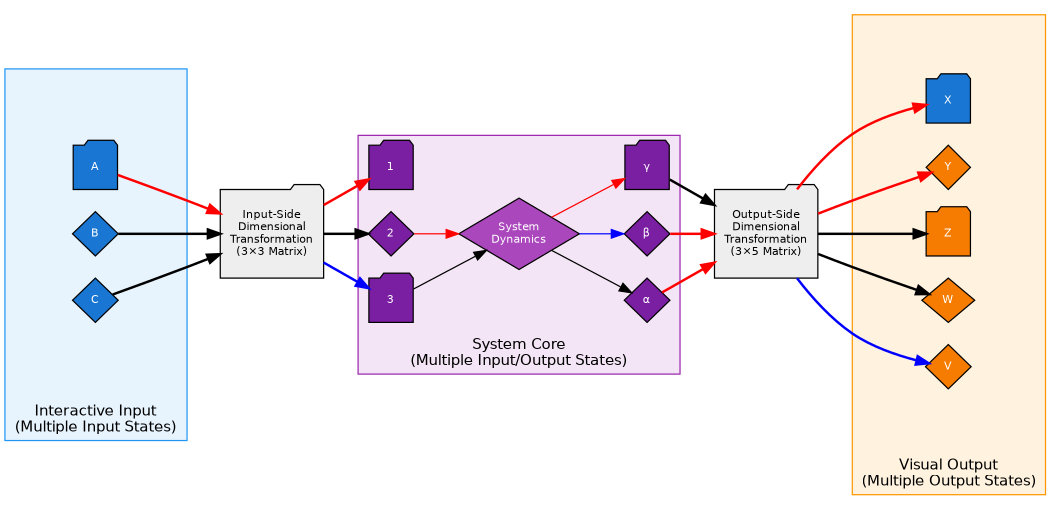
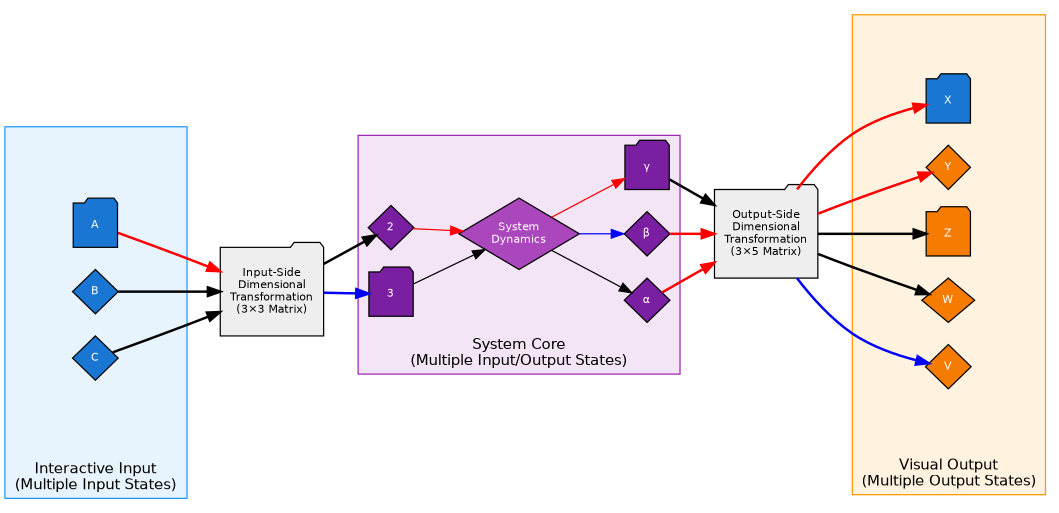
(391, 167) -> none
